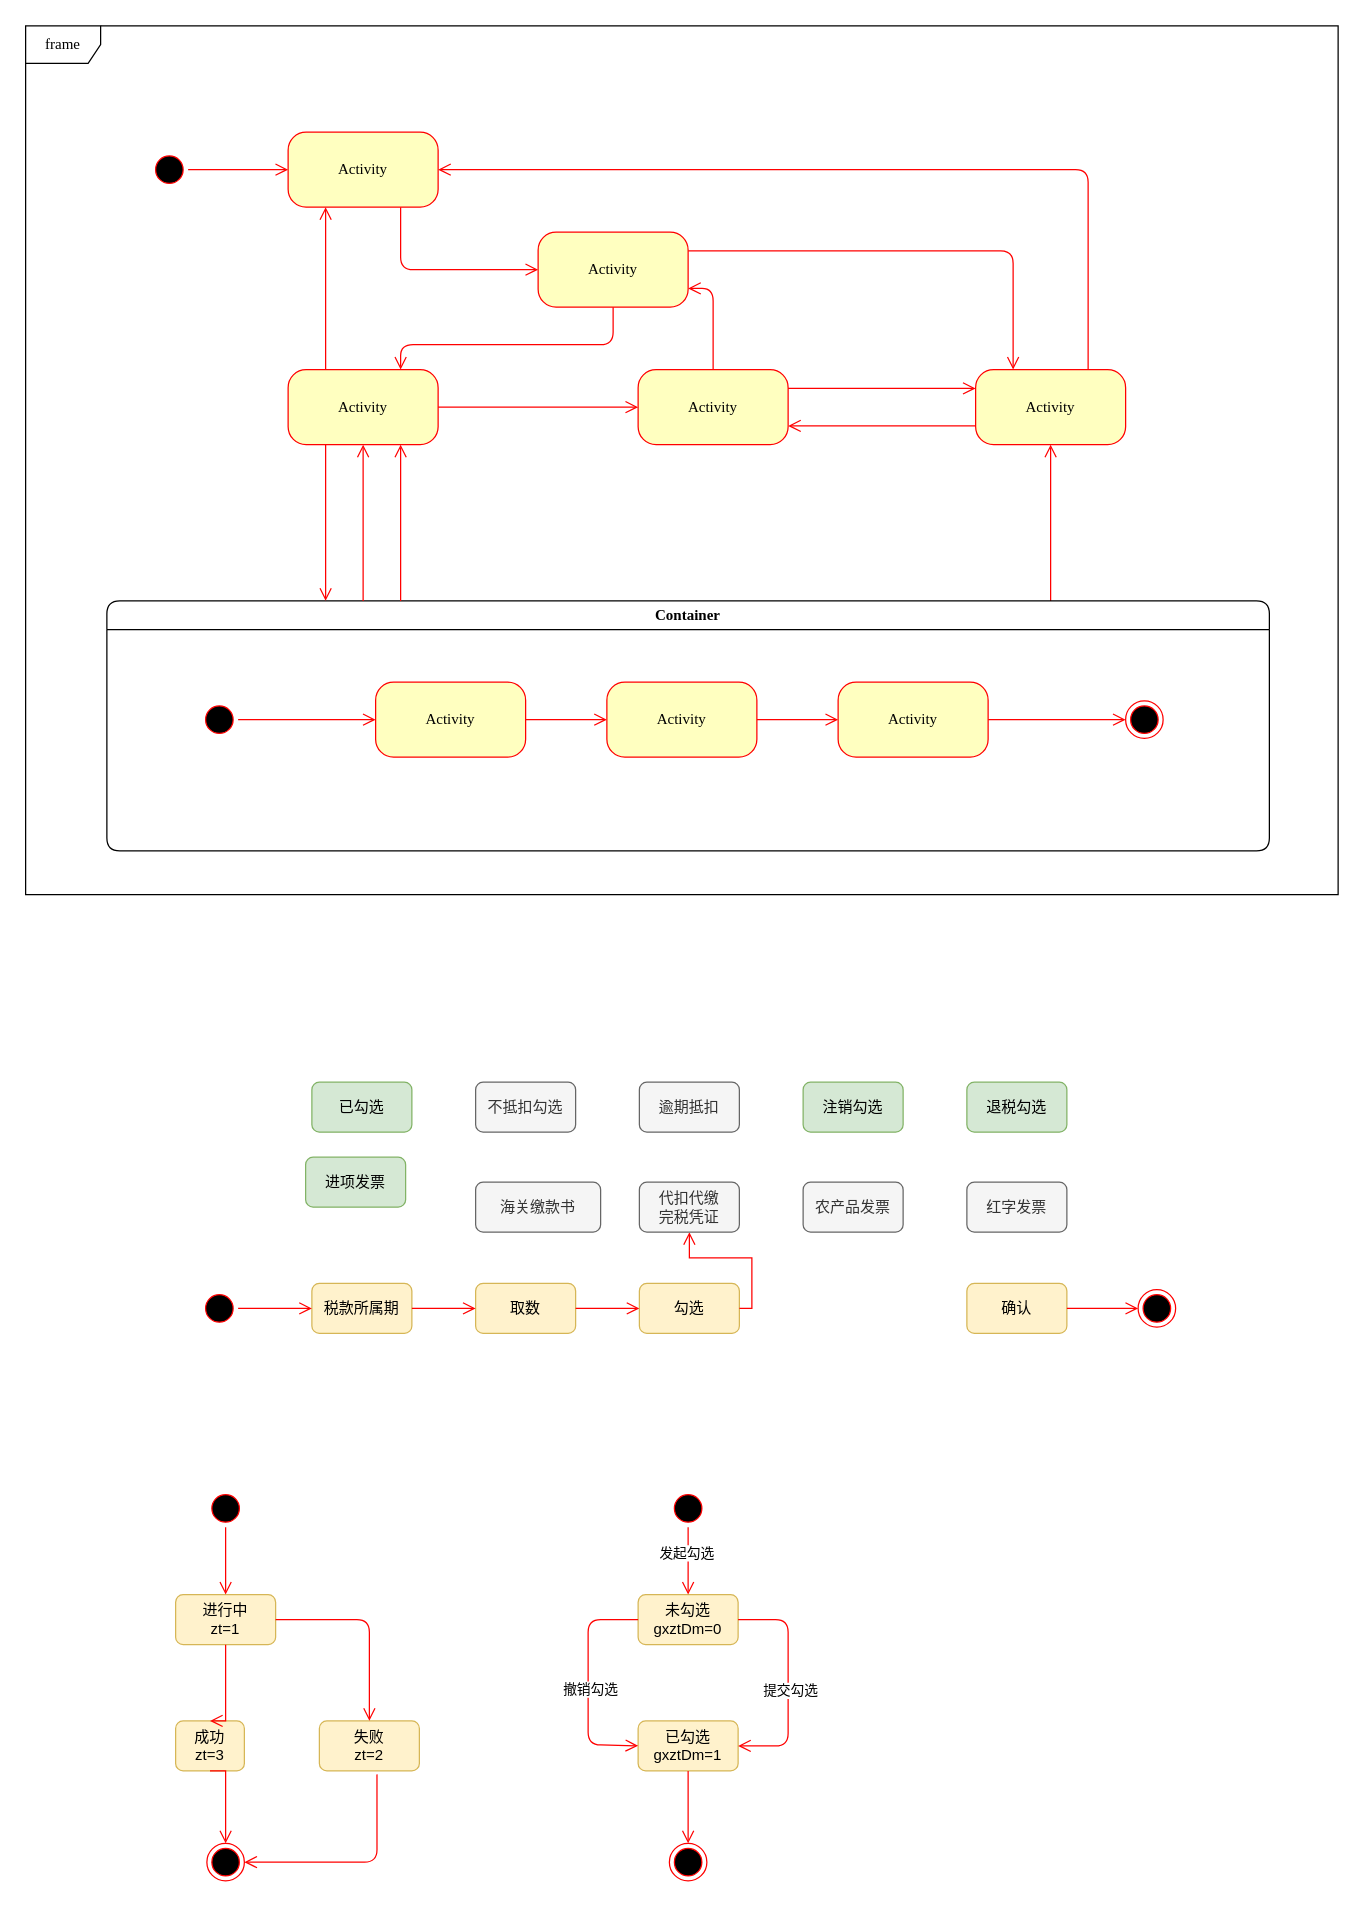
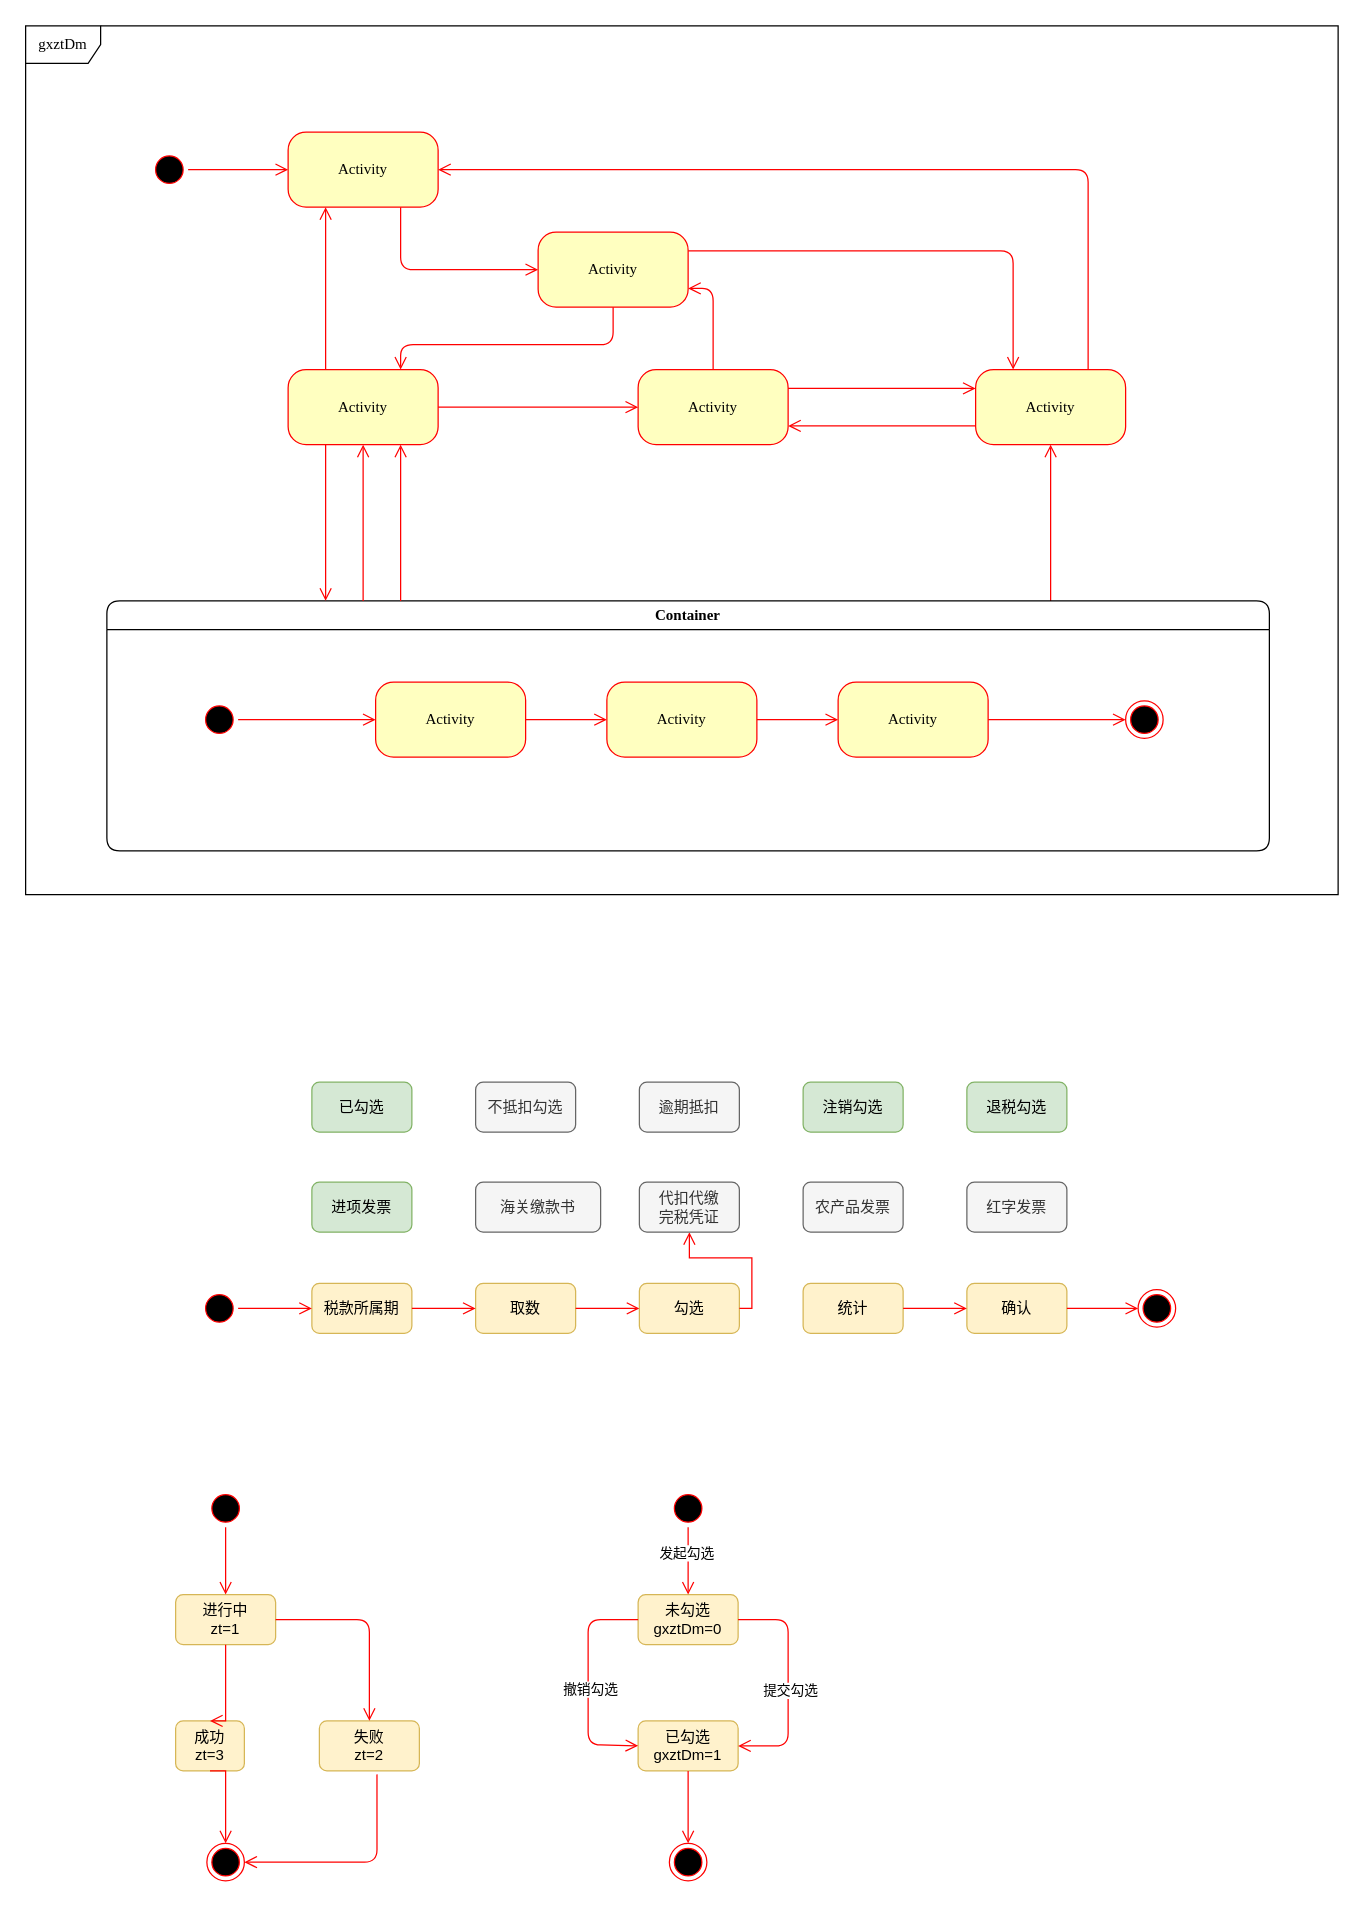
(63, 44) -> (63, 44)
(356, 1182) -> (362, 1207)
none -> (853, 1308)
none -> (934, 1308)
